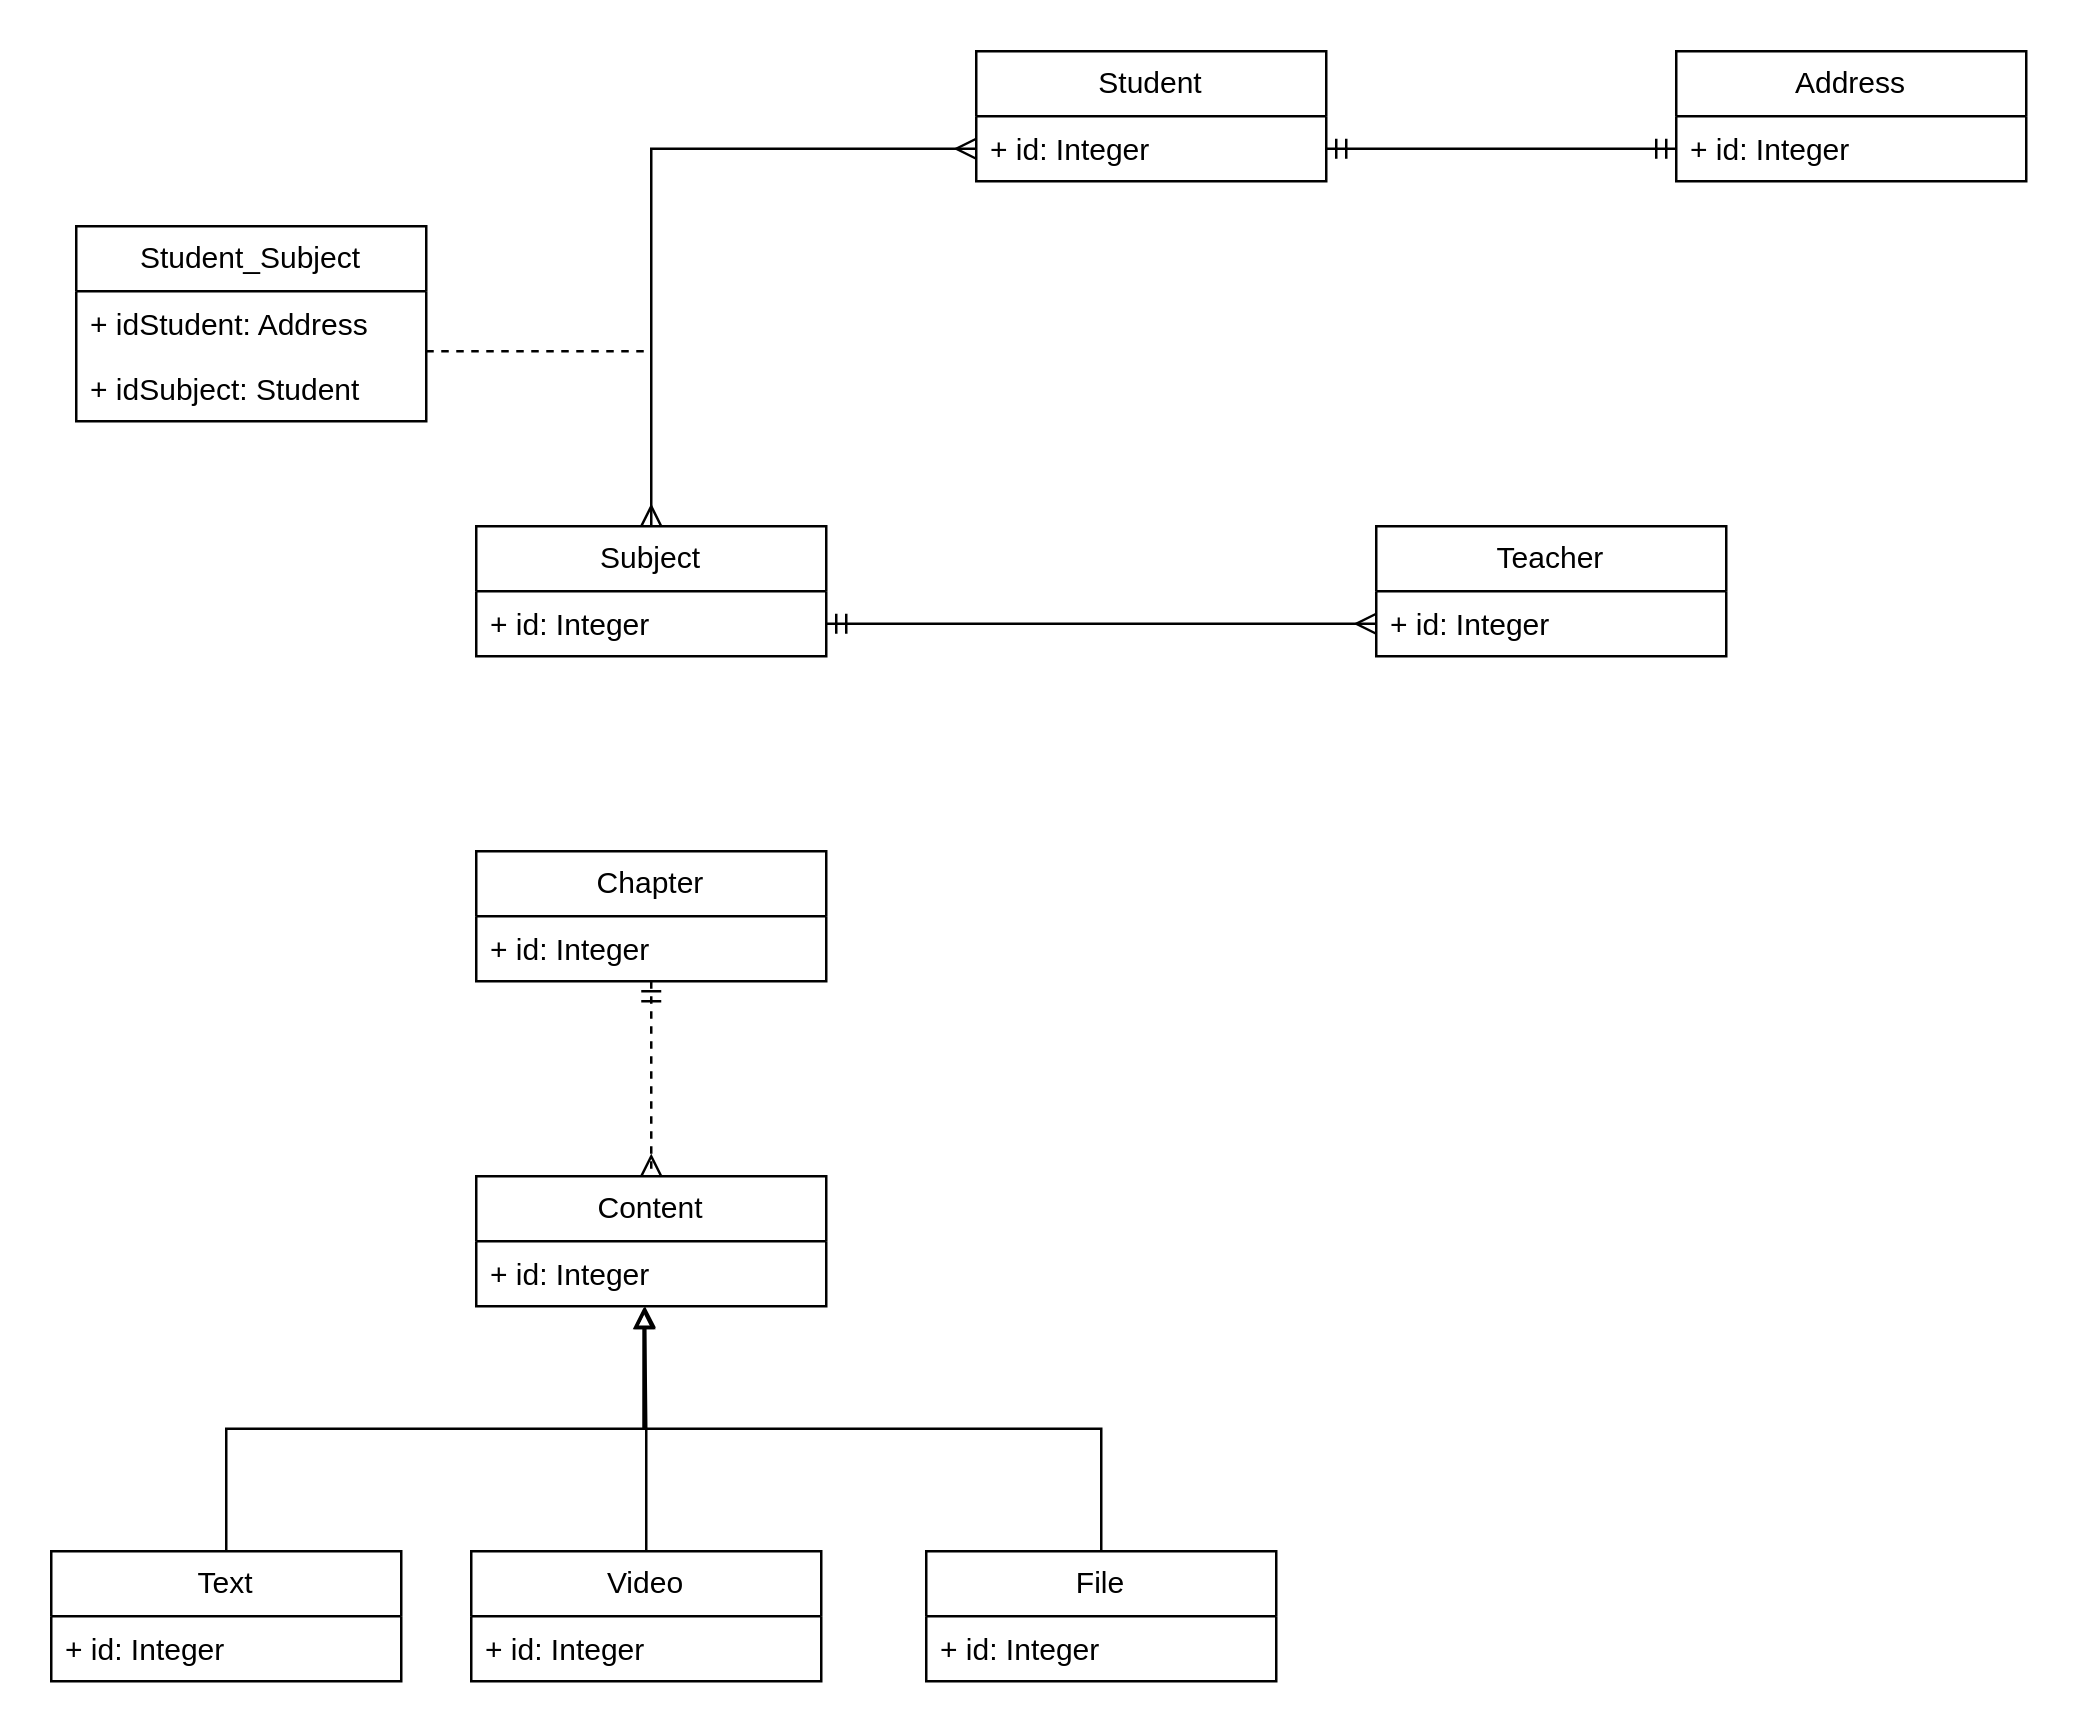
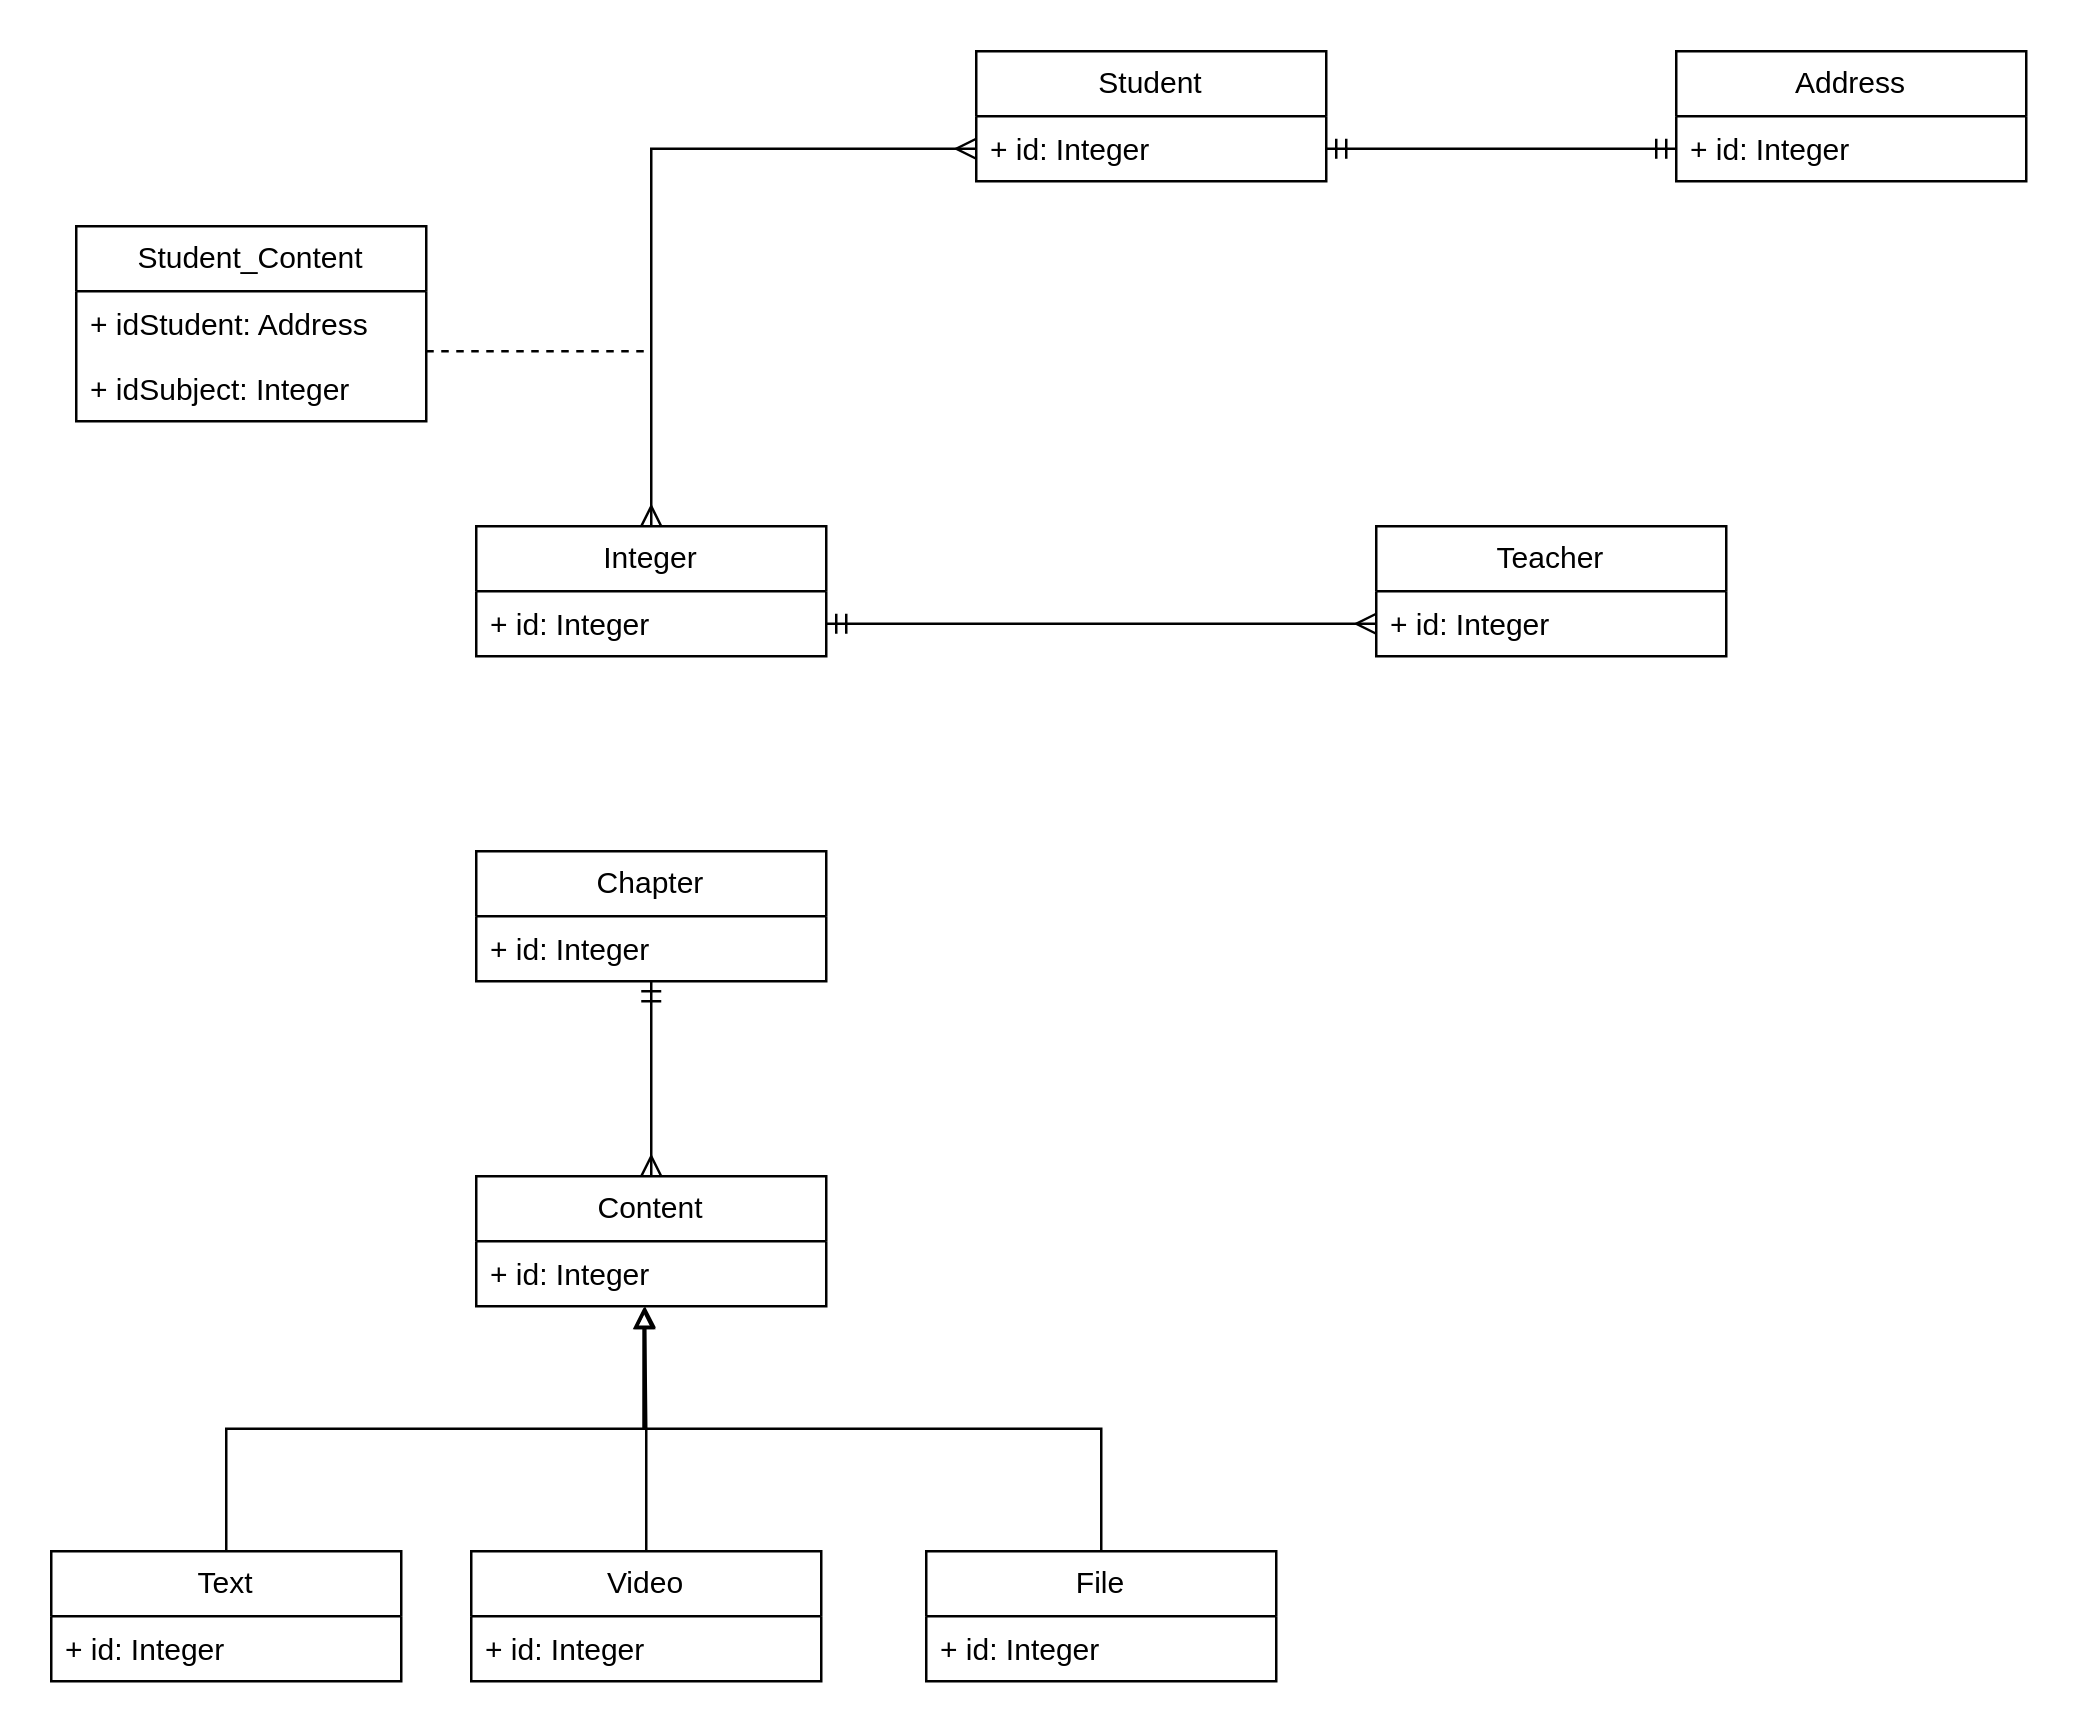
(251, 259) -> (251, 259)
(244, 392) -> (244, 392)
(651, 559) -> (651, 559)
(651, 1079) -> (651, 1079)
